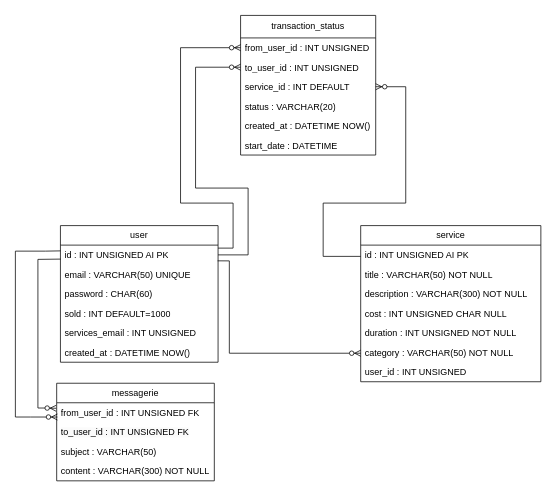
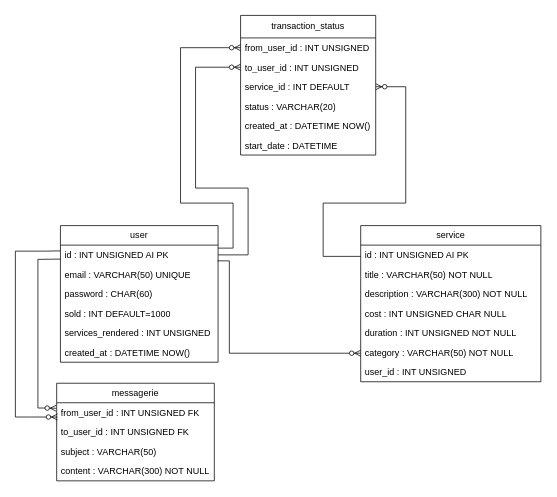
(130, 334) -> (140, 334)
